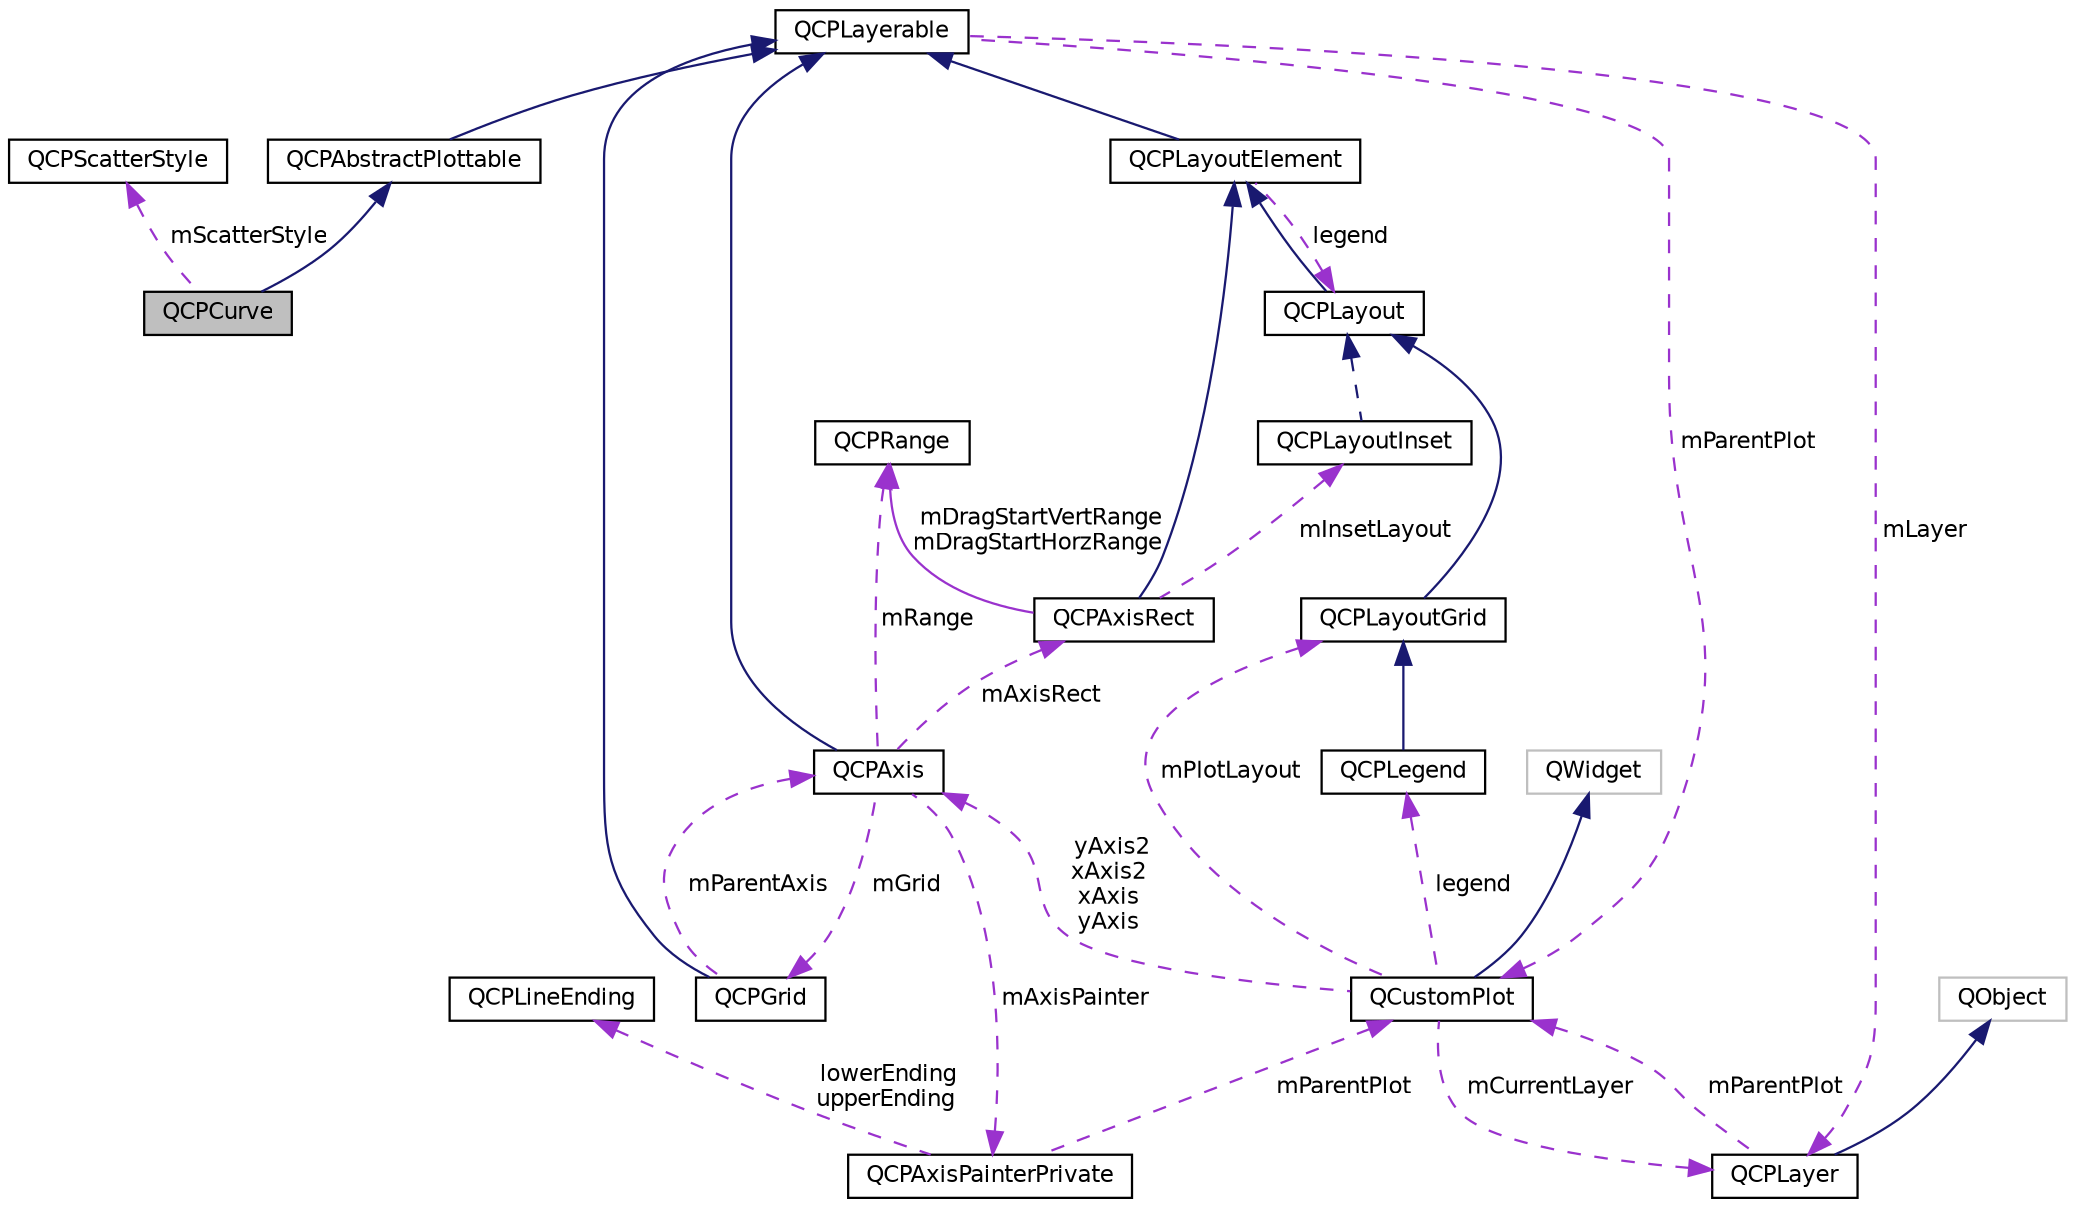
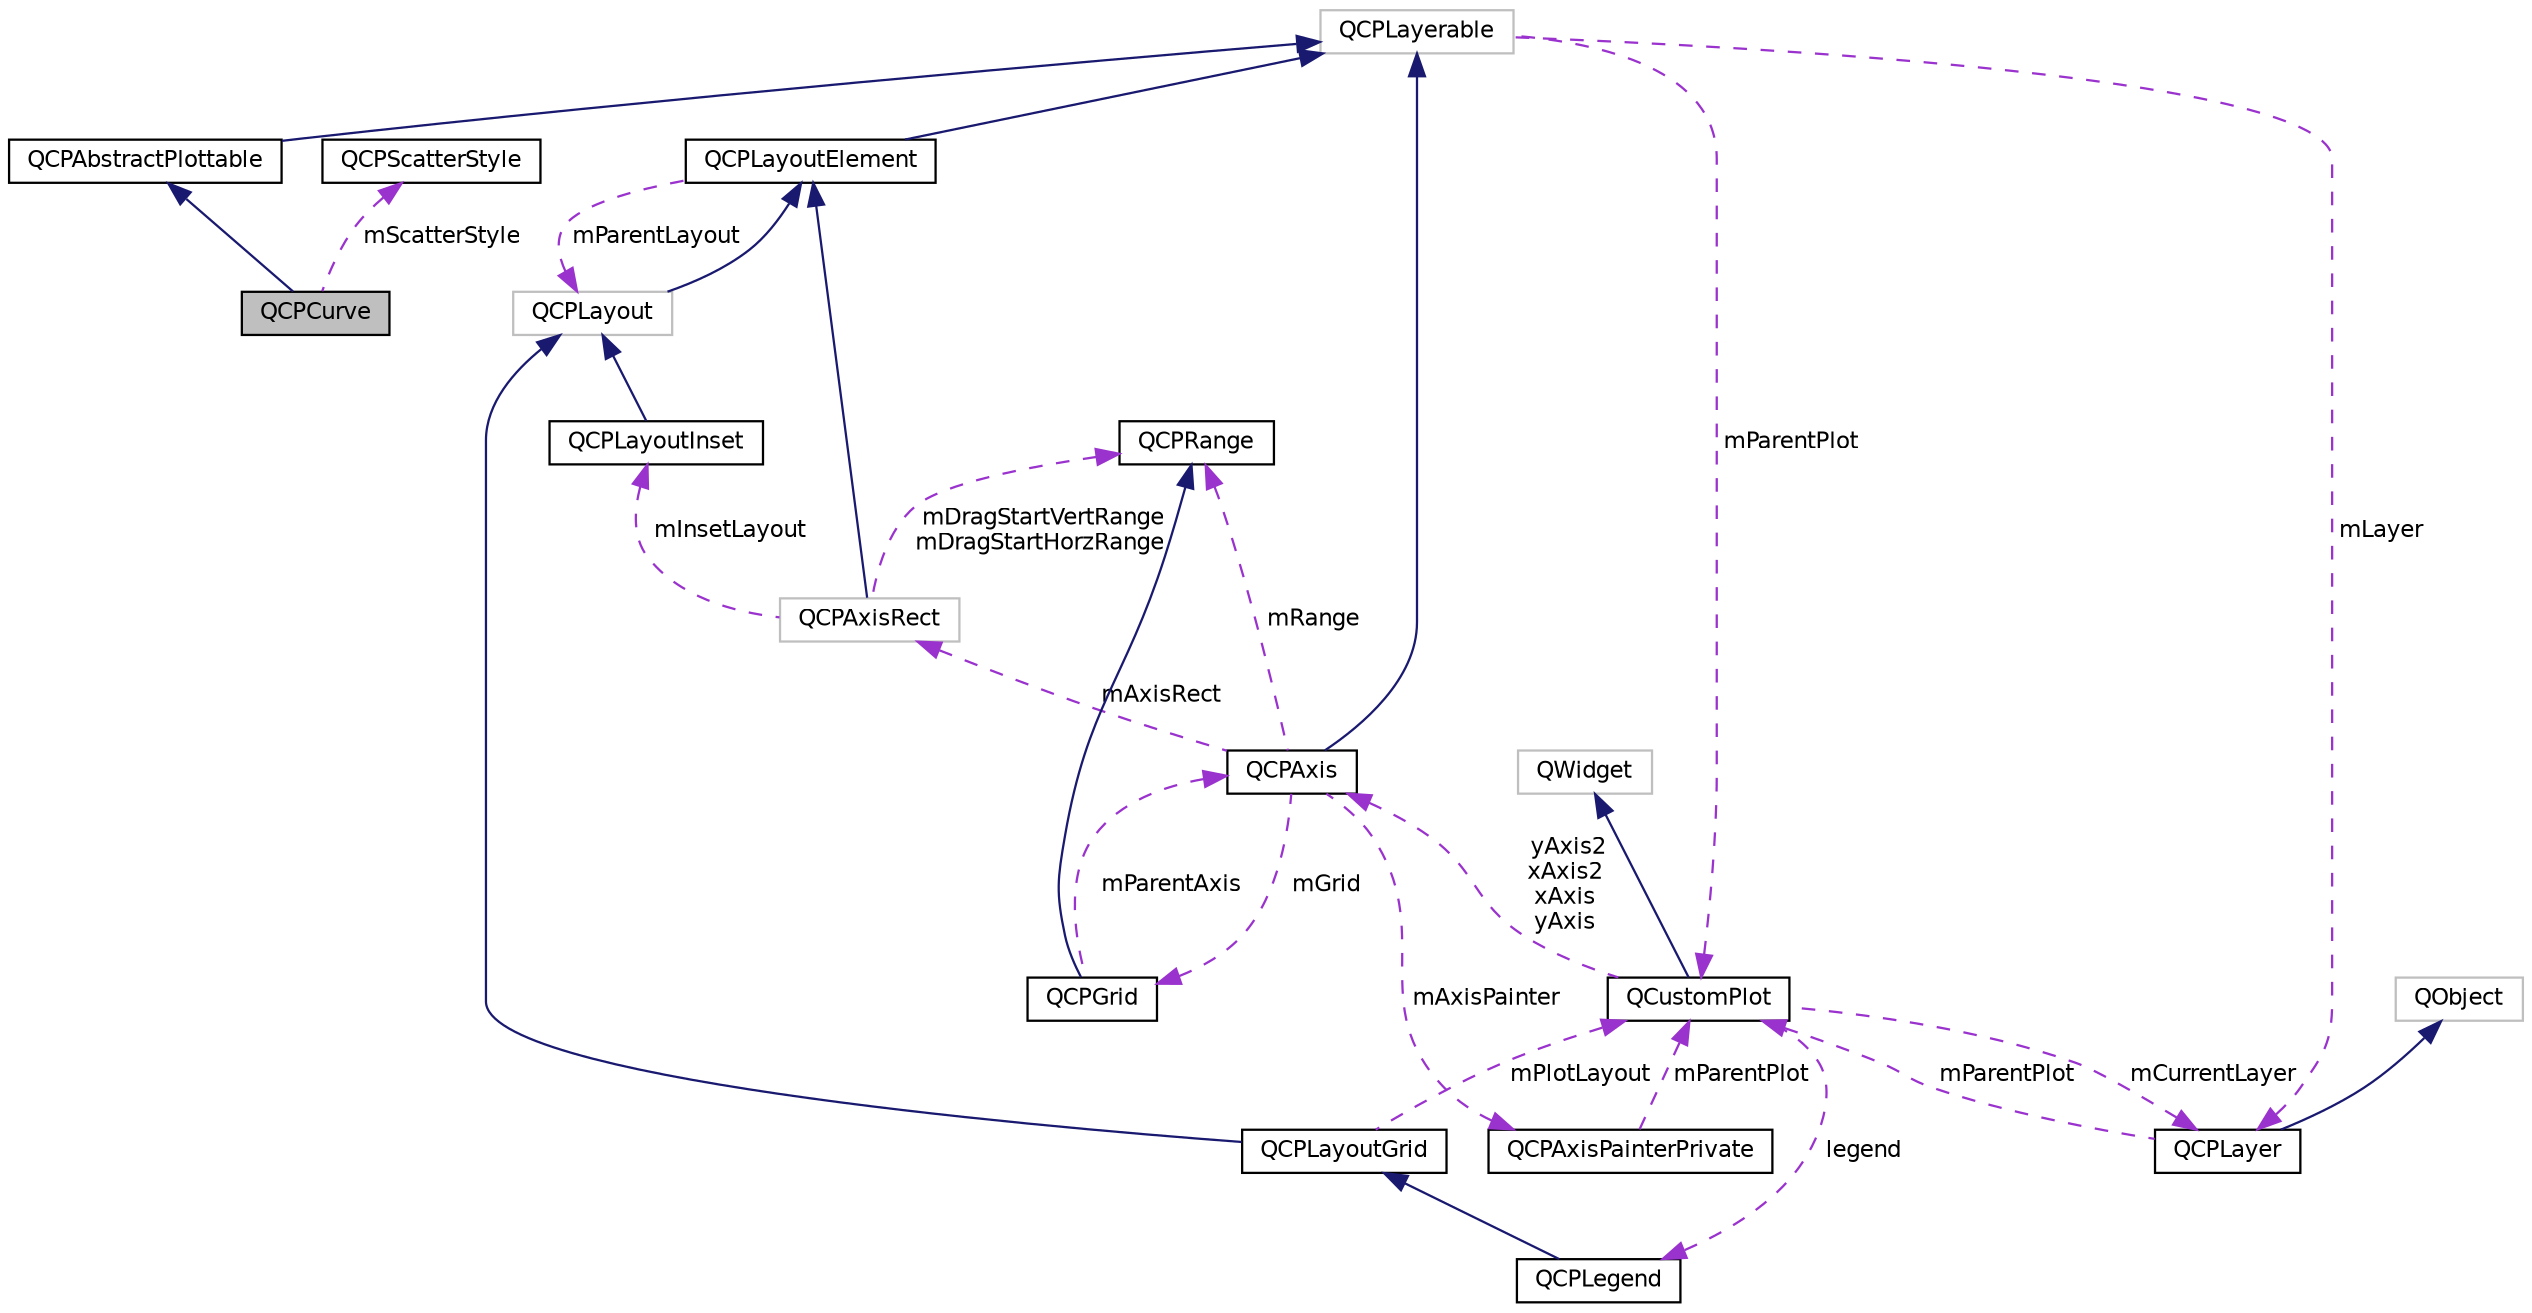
(872, 32) -> (1417, 32)
(1348, 237) -> (653, 237)
(1344, 313) -> (593, 313)
(1356, 389) -> (630, 388)
(604, 487) -> (1094, 728)
(936, 577) -> (954, 488)
(1124, 620) -> (870, 620)
(1172, 824) -> (1486, 1071)
(552, 999) -> none
